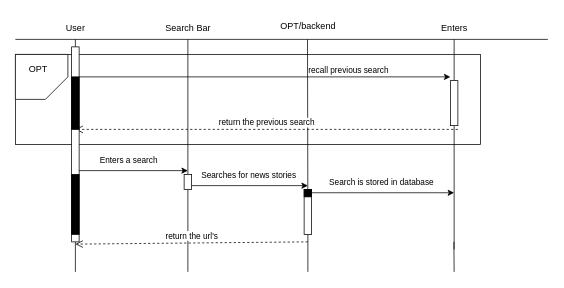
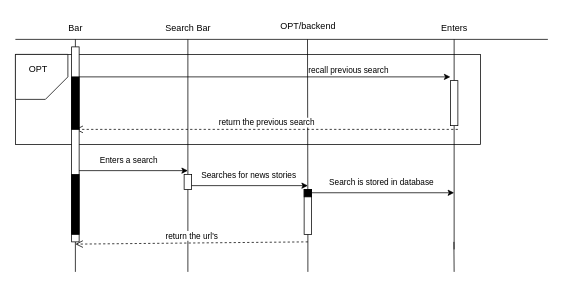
(76, 28) -> (76, 28)
